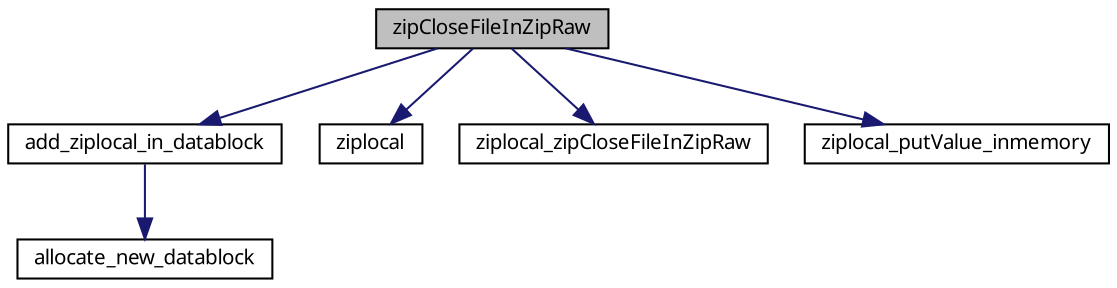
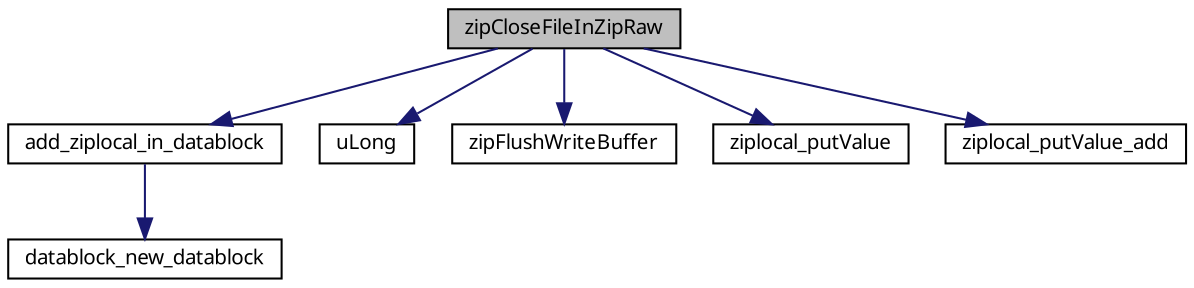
(371, 144) -> (367, 144)
none -> (564, 144)
(614, 144) -> (811, 144)
(957, 144) -> (1066, 144)
(145, 259) -> (145, 259)
